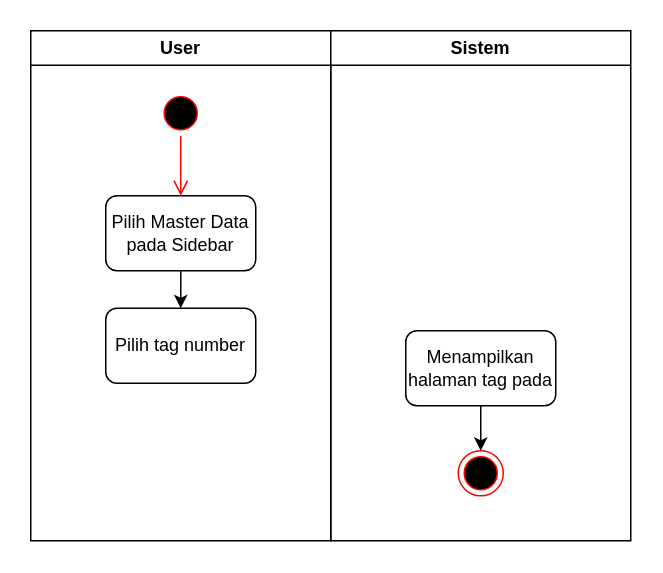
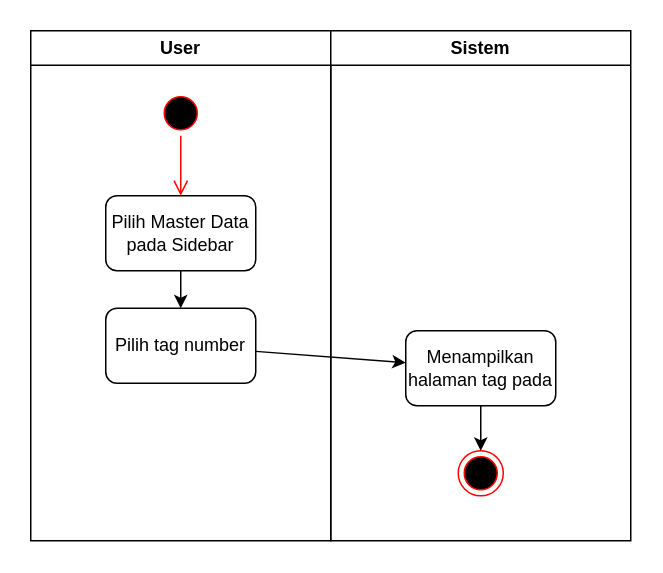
none -> (326, 357)
